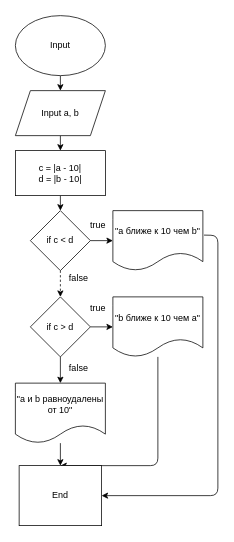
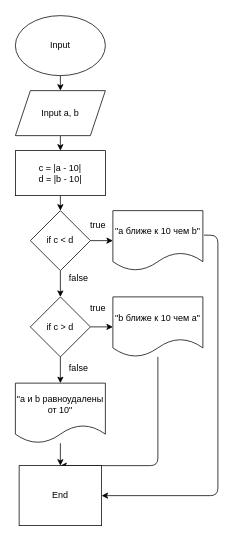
(60, 282) -> (60, 282)
